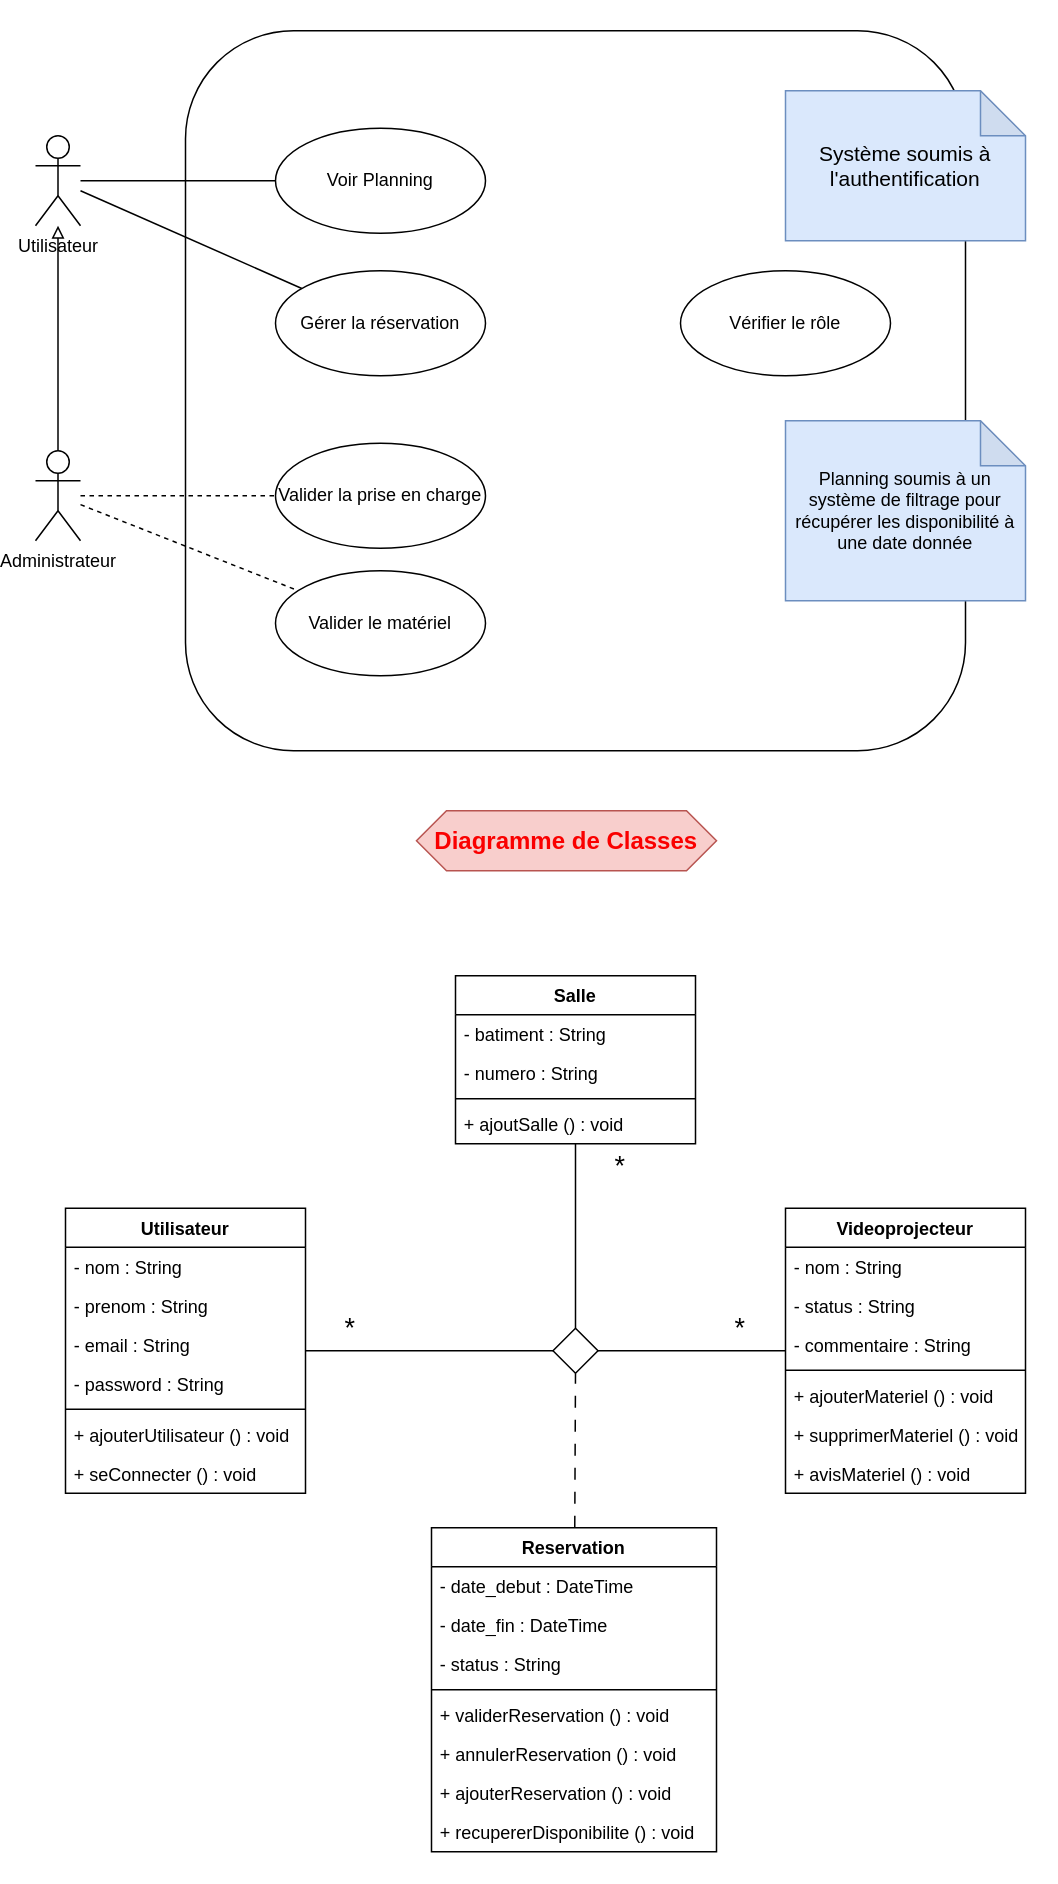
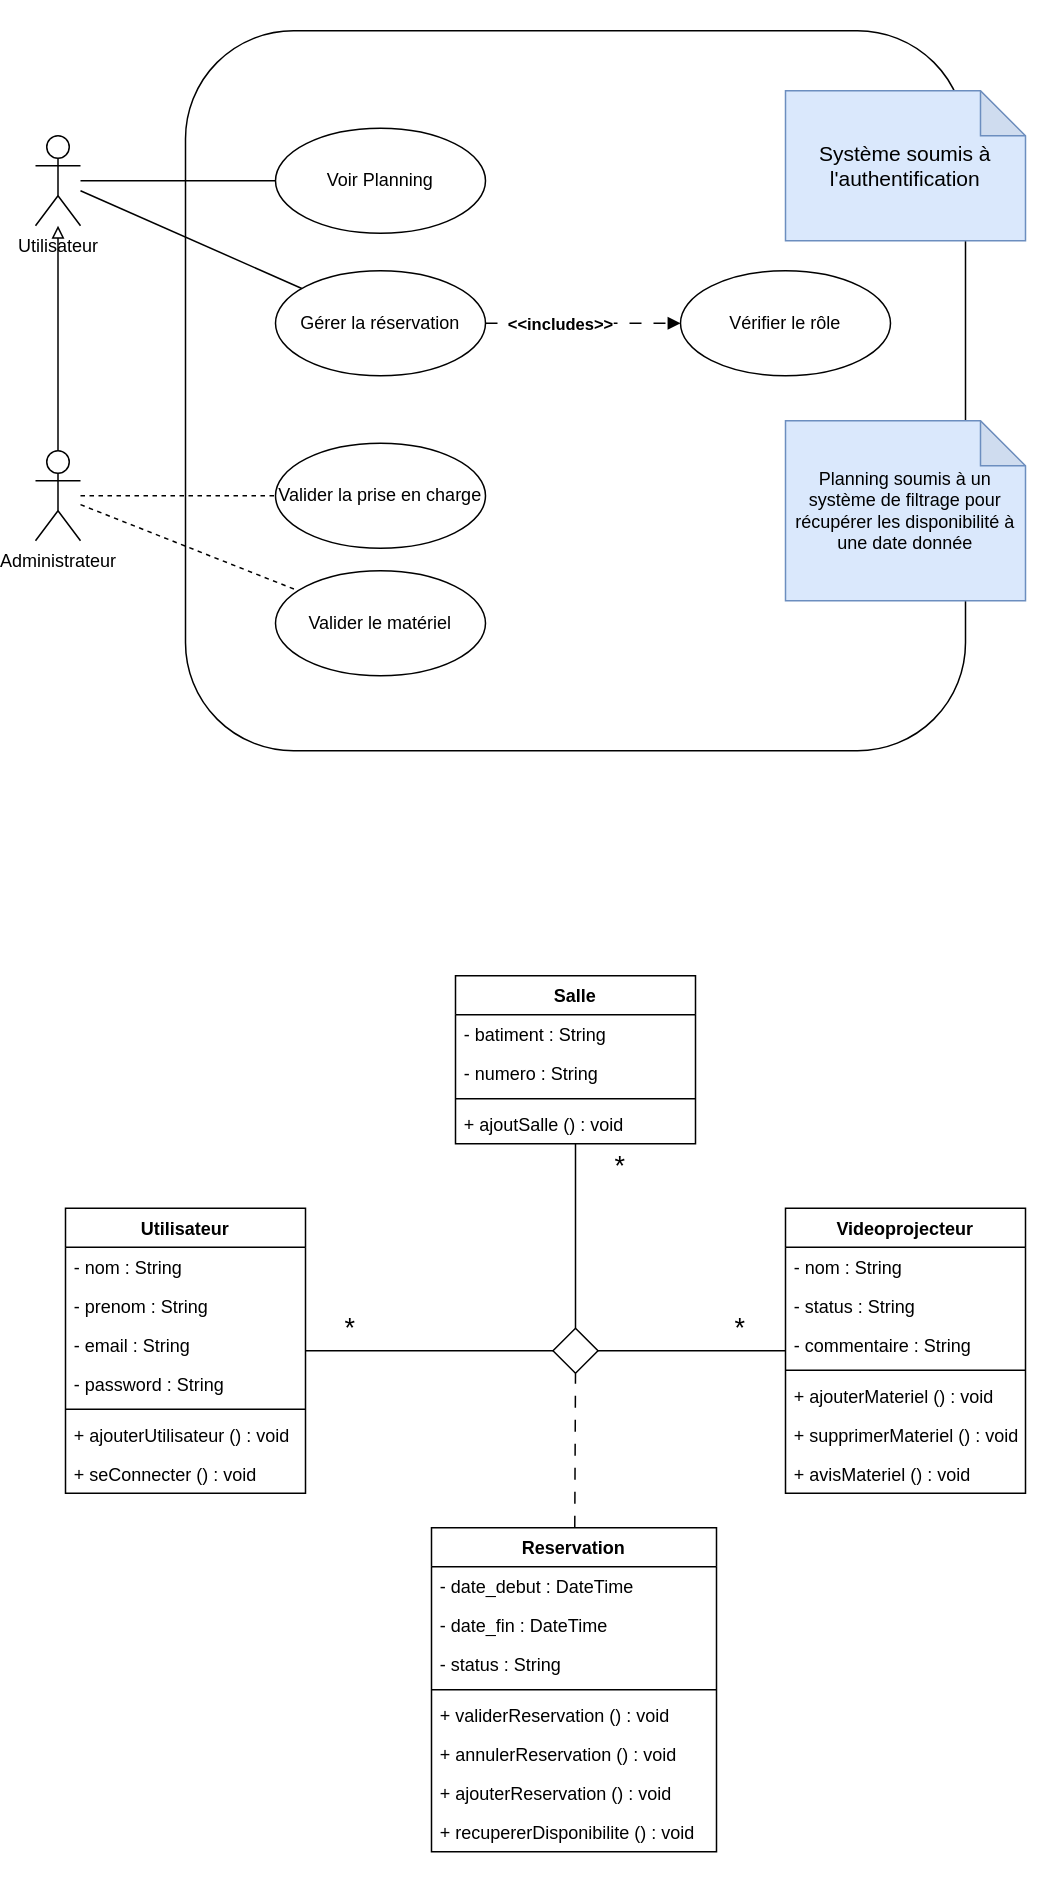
none -> (552, 323)
(566, 841) -> none
